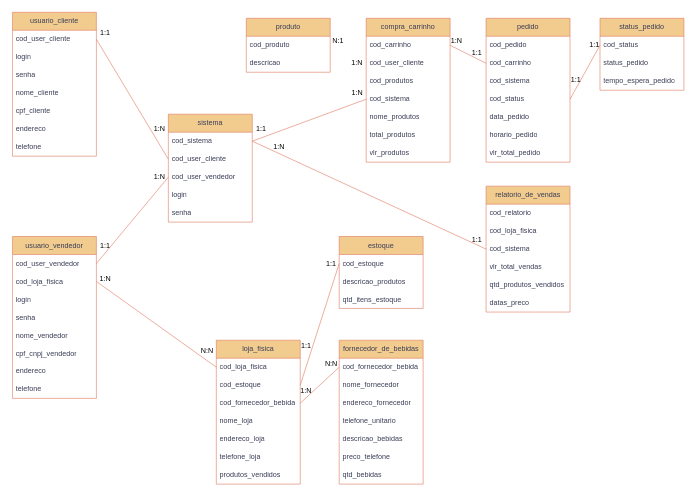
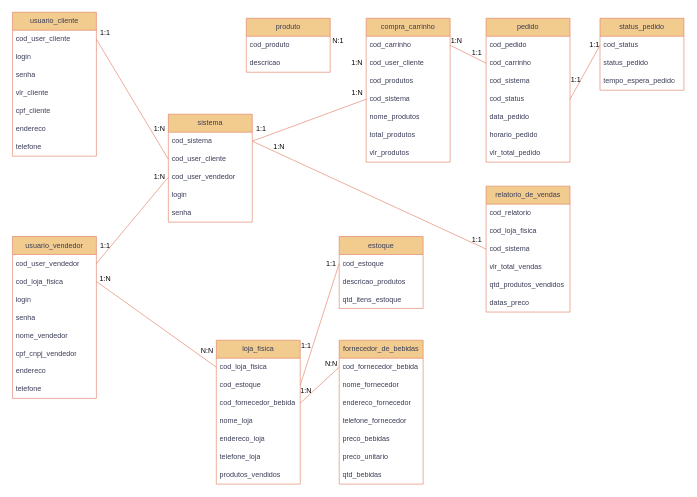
(38, 93) -> (35, 93)
(374, 422) -> (380, 422)
(375, 440) -> (368, 440)
(370, 458) -> (369, 458)
